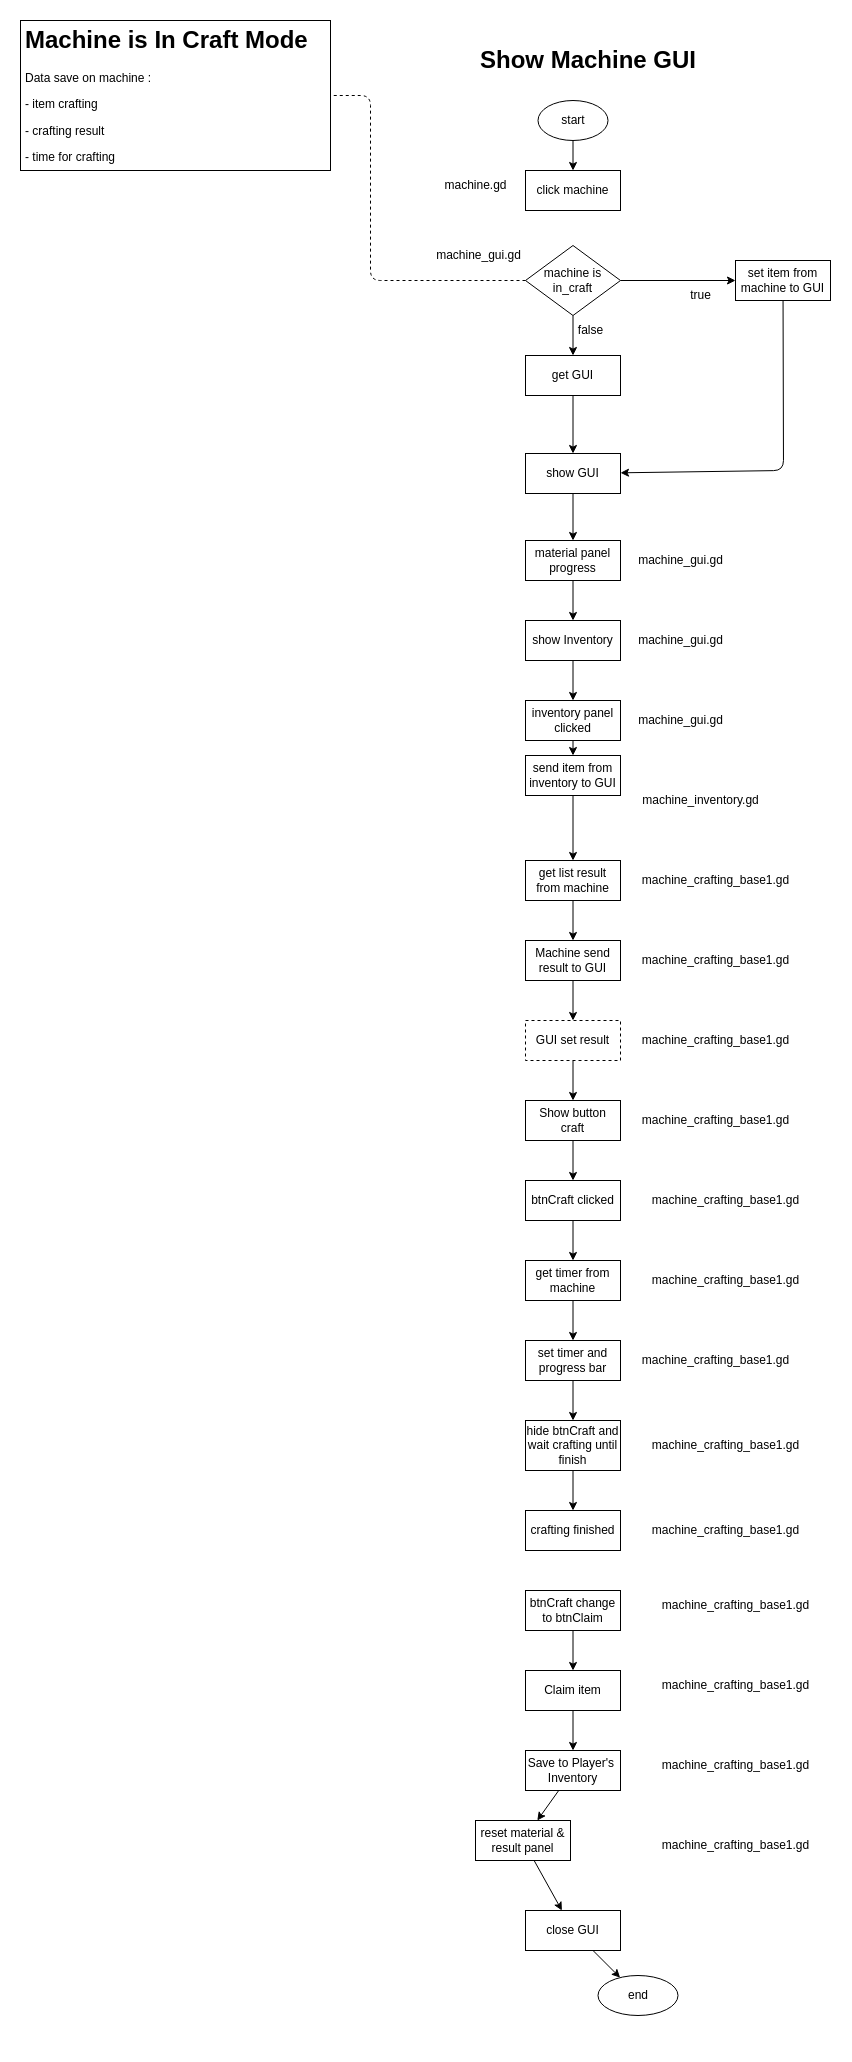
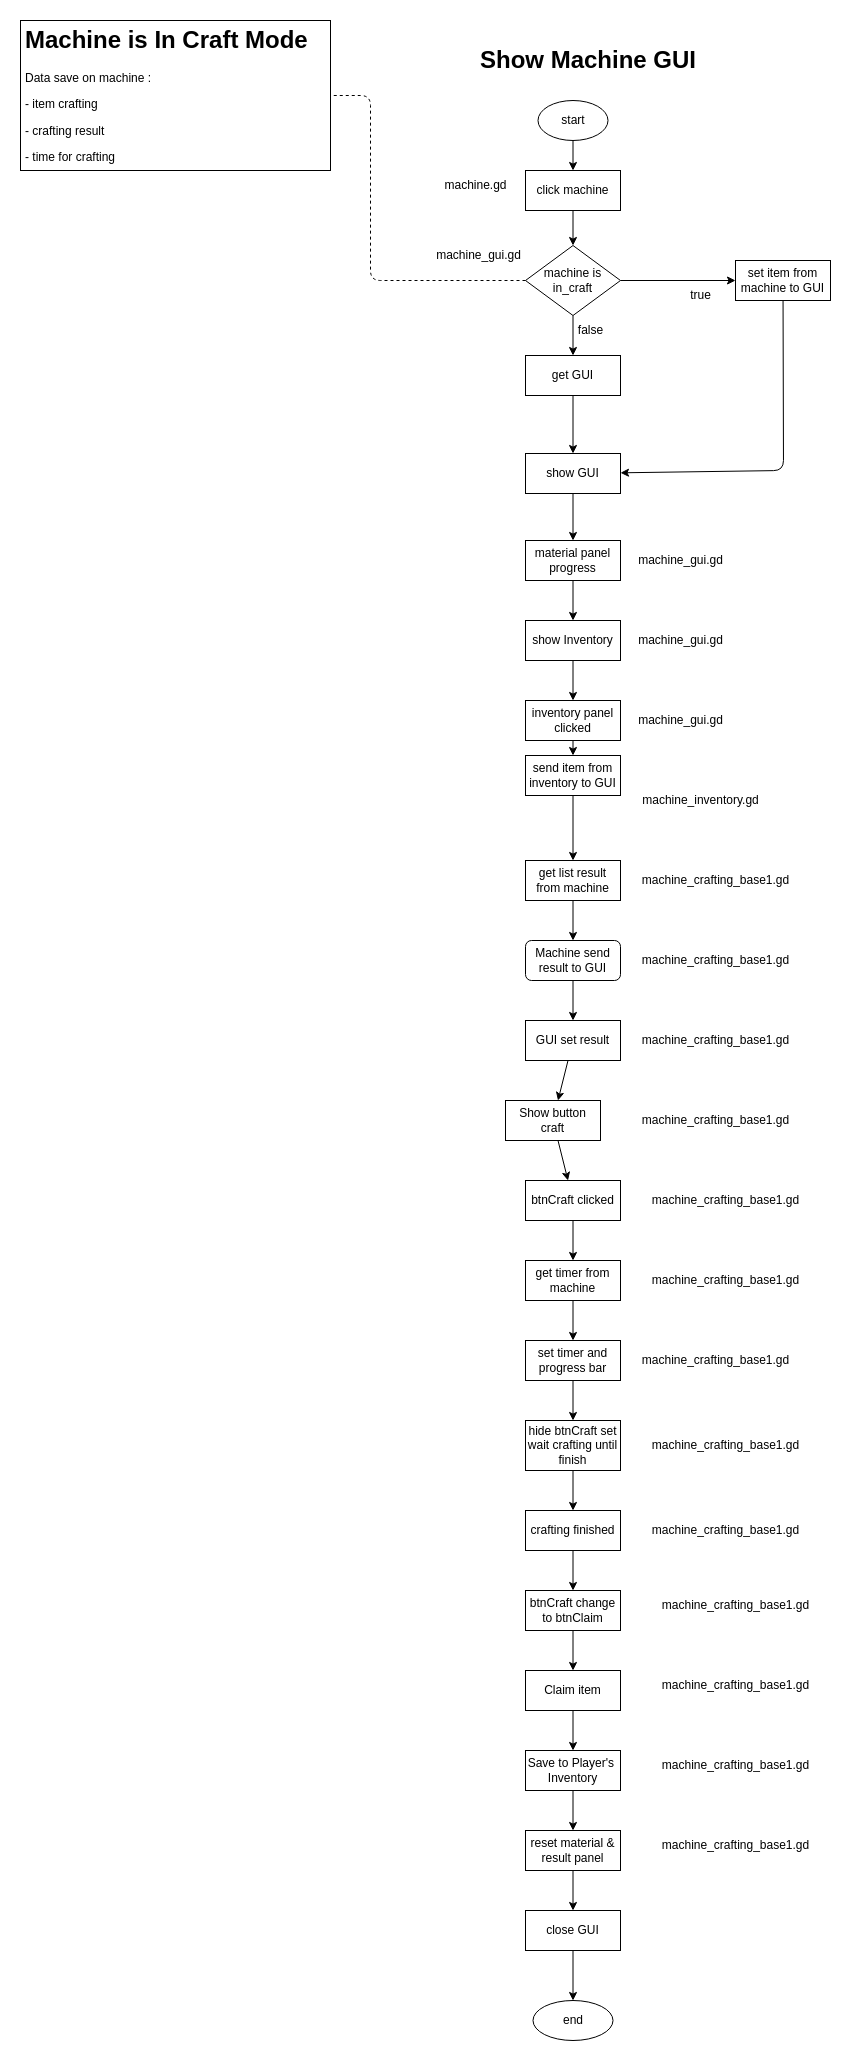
none -> (573, 225)
(573, 961) -> (573, 961)
(573, 1041) -> (573, 1041)
(573, 1121) -> (553, 1121)
(573, 1446) -> (573, 1446)
none -> (573, 1567)
(523, 1841) -> (573, 1851)
(638, 1996) -> (573, 2021)
